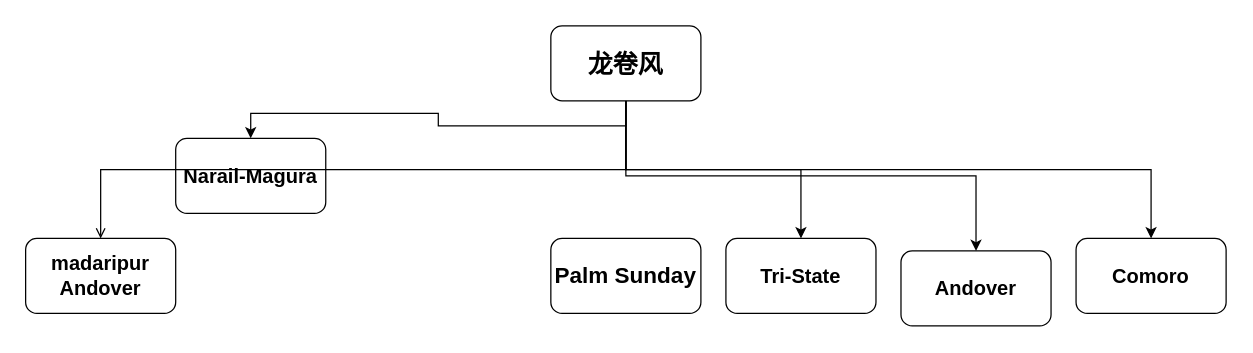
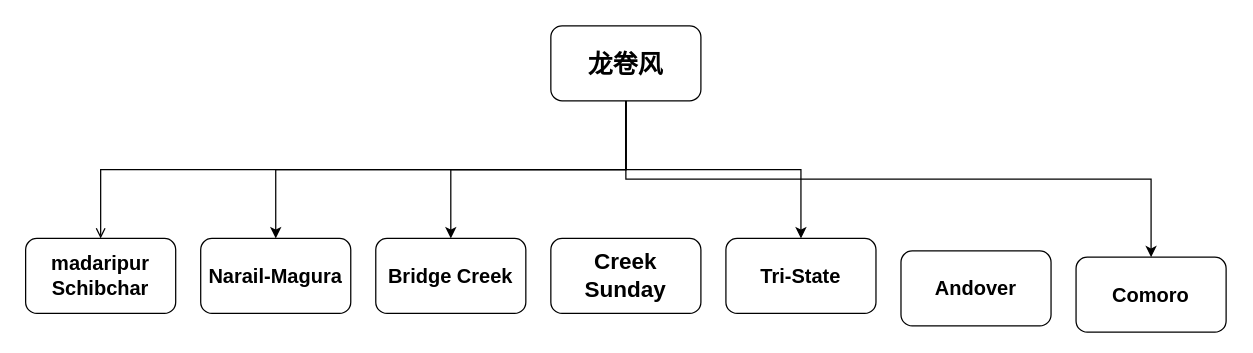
(251, 176) -> (276, 276)
(835, 176) -> none
none -> (451, 201)
(101, 276) -> (101, 276)
none -> (451, 276)
(626, 276) -> (626, 276)
(1151, 276) -> (1151, 294)
